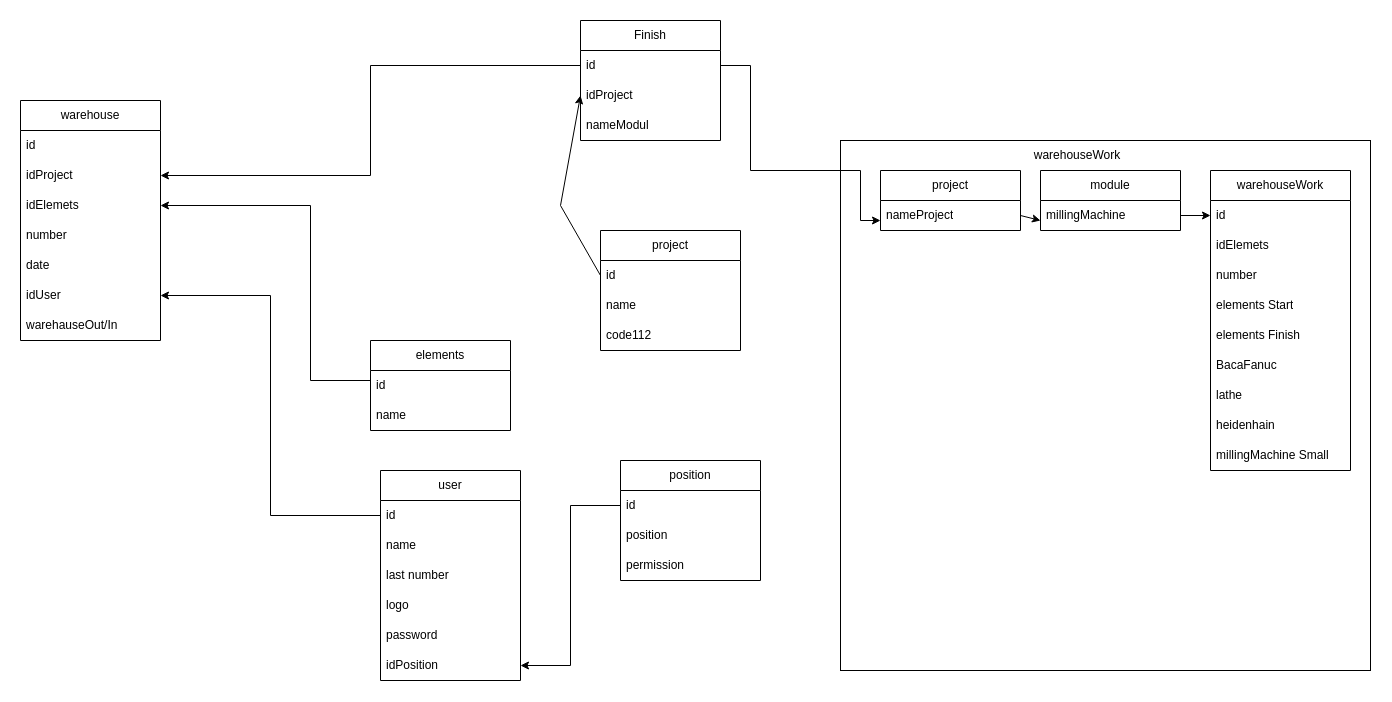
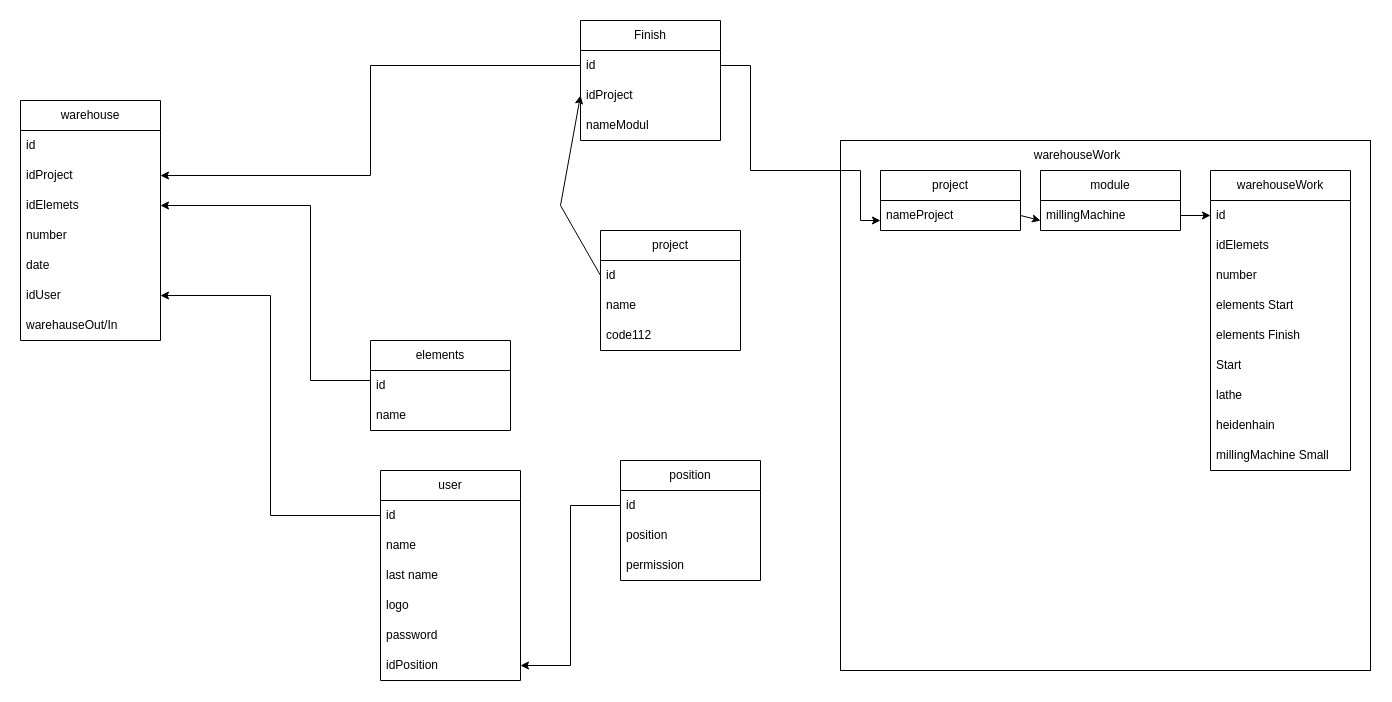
(1247, 366) -> (1233, 366)
(420, 576) -> (414, 576)
